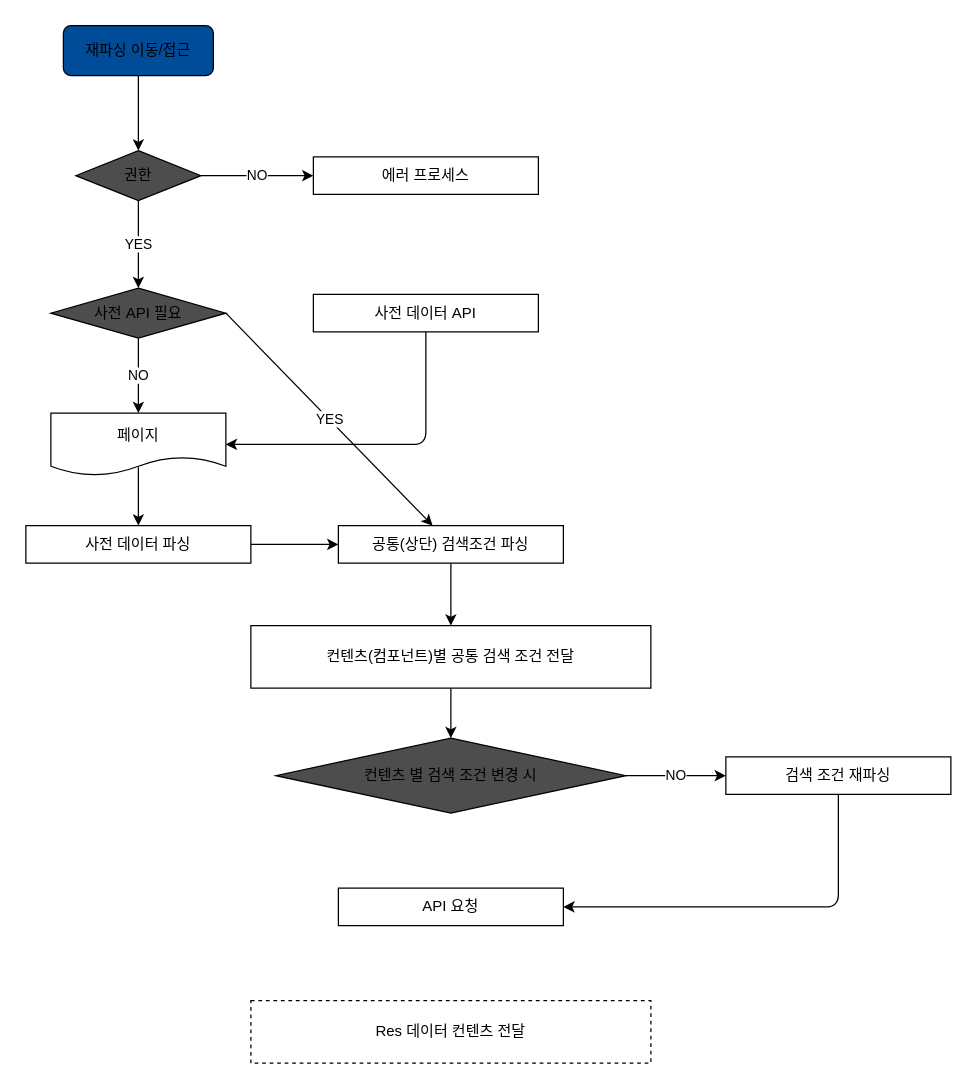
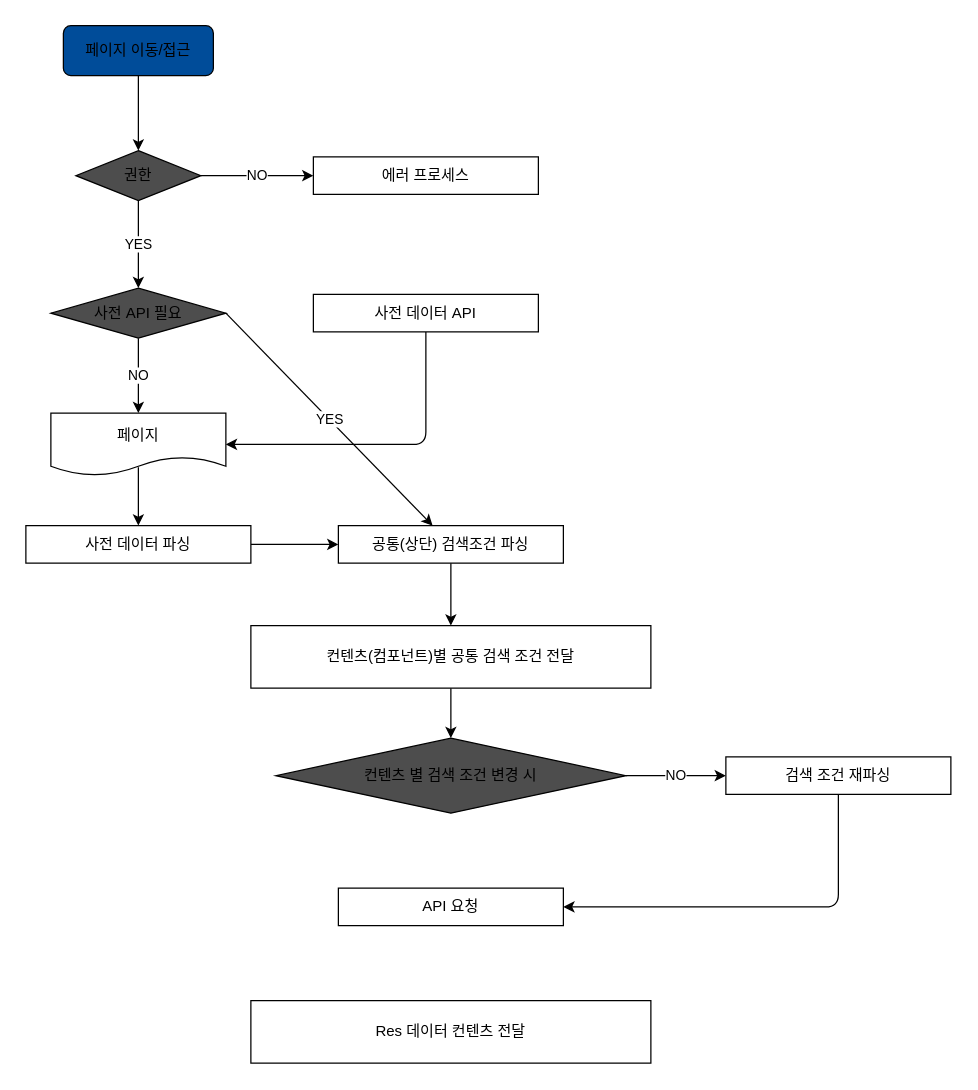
(138, 51) -> (138, 51)
(451, 1032) -> (451, 1032)
